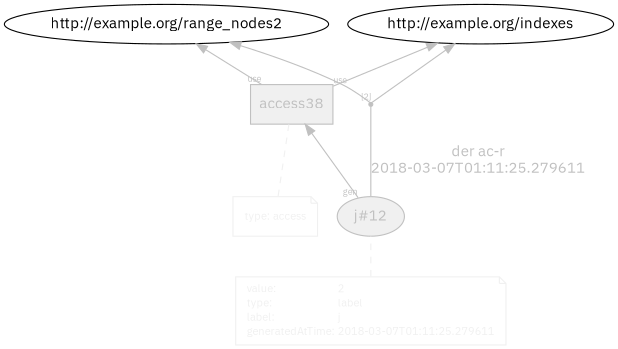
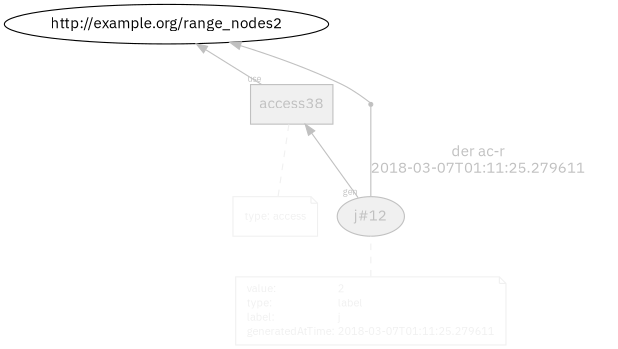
(481, 24) -> none
